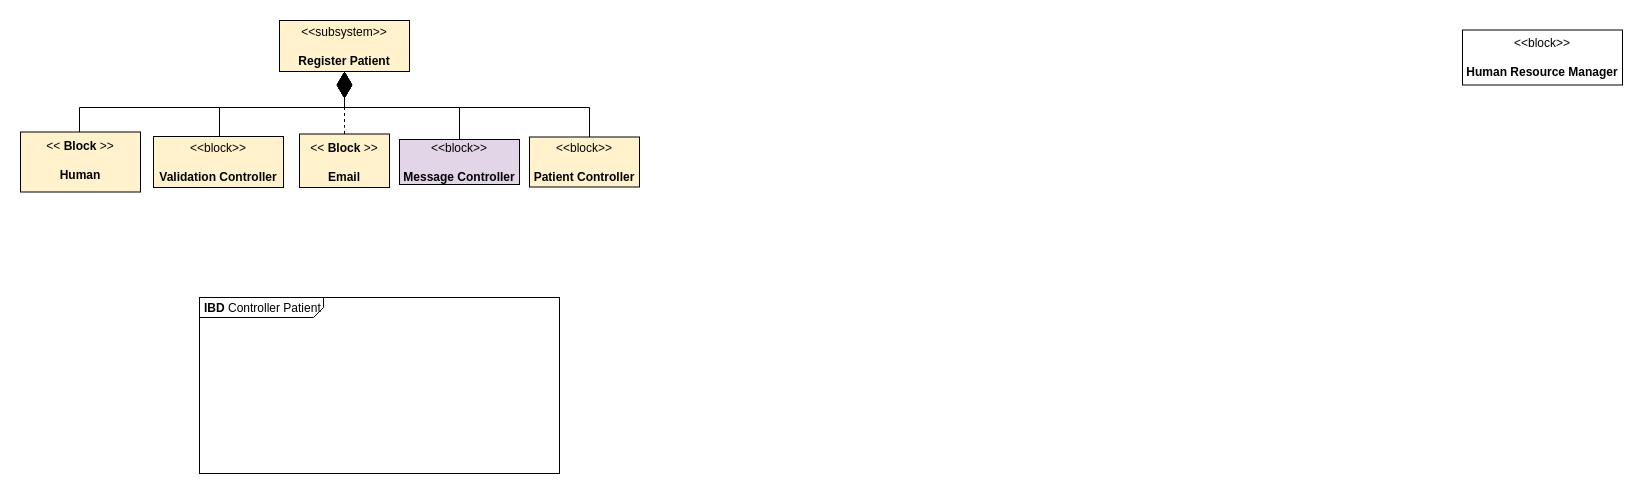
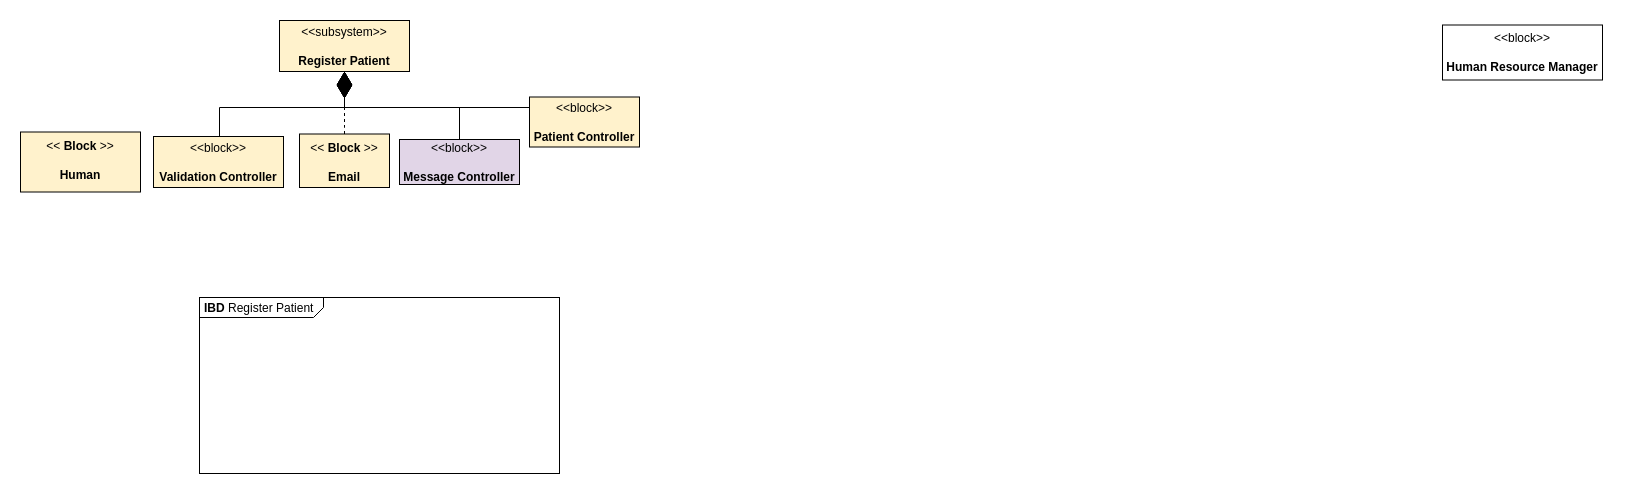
(1543, 58) -> (1523, 53)
(136, 108) -> none
(585, 162) -> (585, 122)
(266, 305) -> (260, 305)
